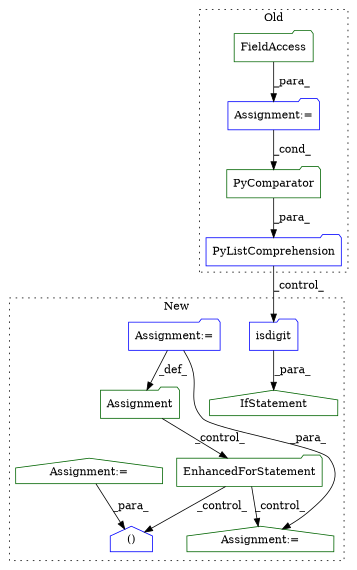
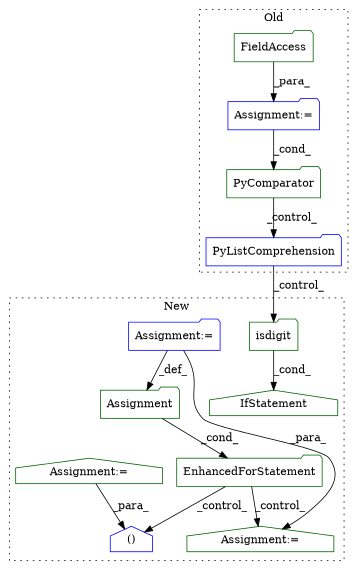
(292, 218) -> (292, 218)
(274, 336) -> (274, 336)
(292, 370) -> (292, 370)
(220, 438) -> (220, 438)
